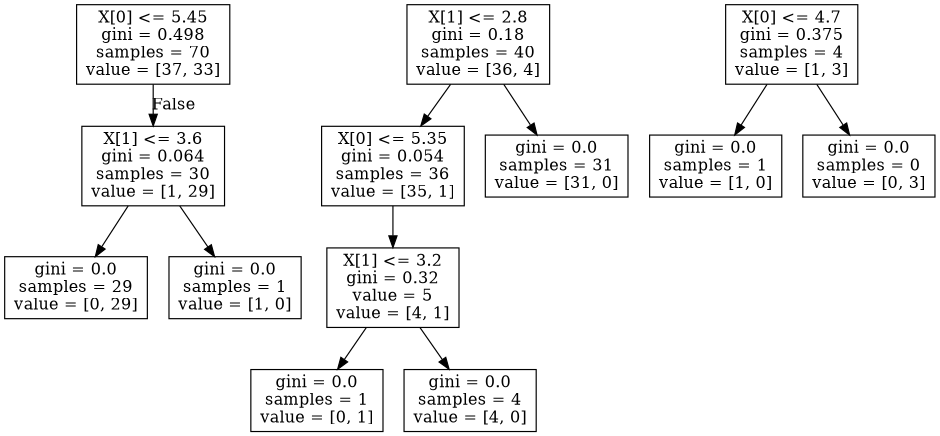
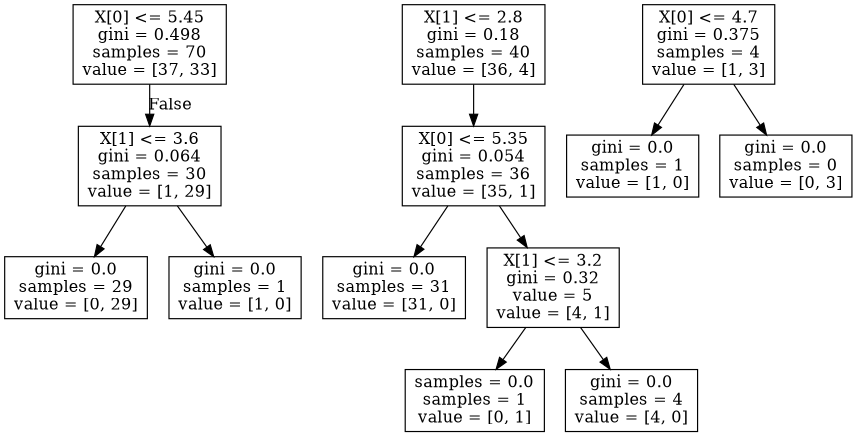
(517, 105) -> (434, 226)
(317, 401) -> (475, 401)
